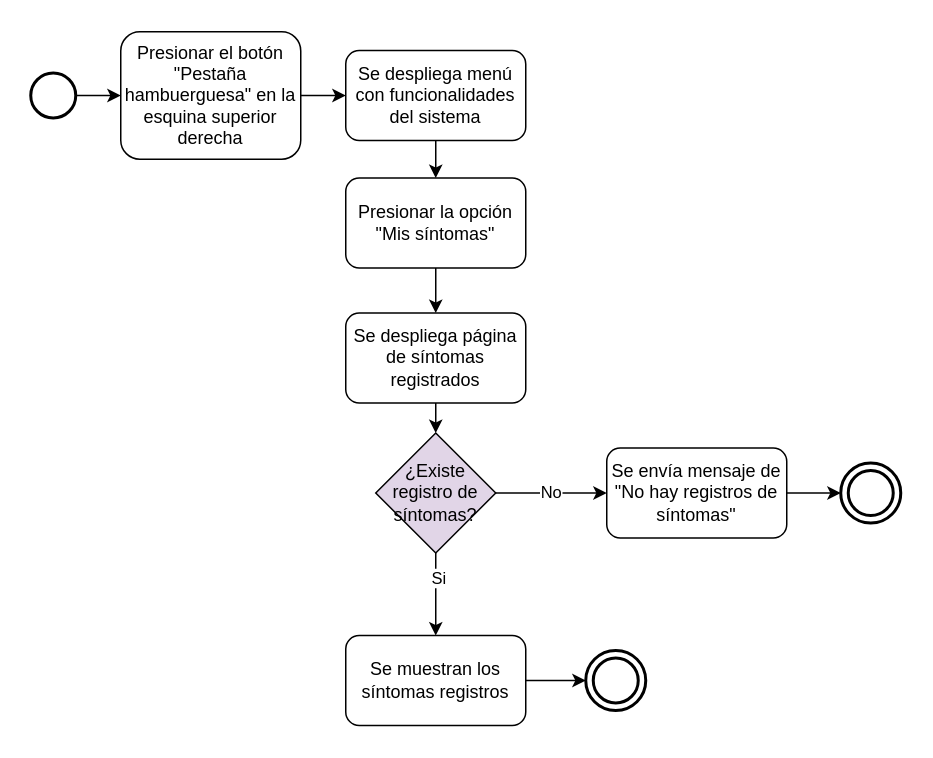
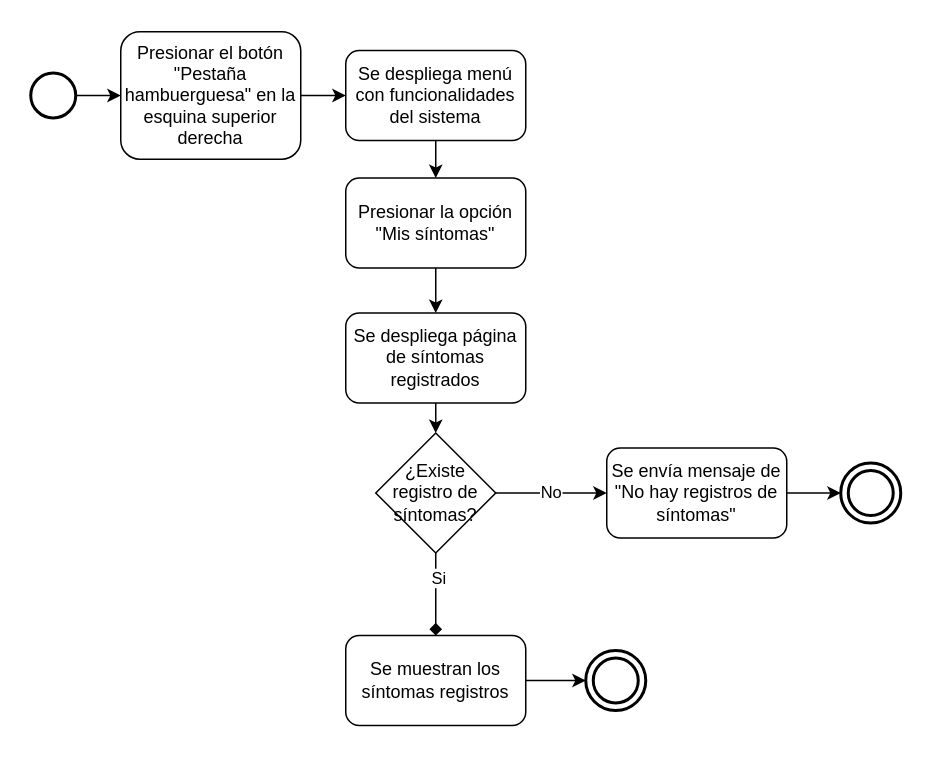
(436, 493) -> (436, 493)
(436, 624) -> (436, 623)
